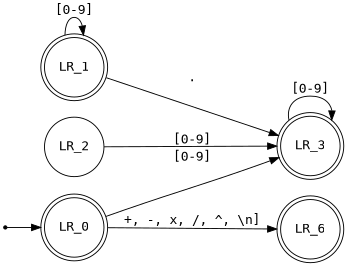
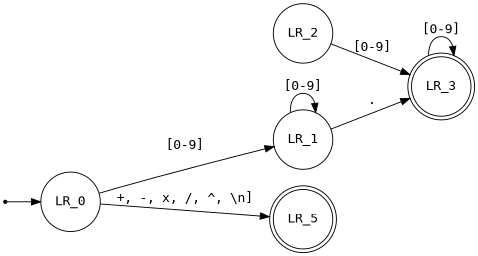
(74, 67) -> (303, 140)
(188, 189) -> (182, 170)
(74, 227) -> (71, 202)
(310, 229) -> (303, 219)
